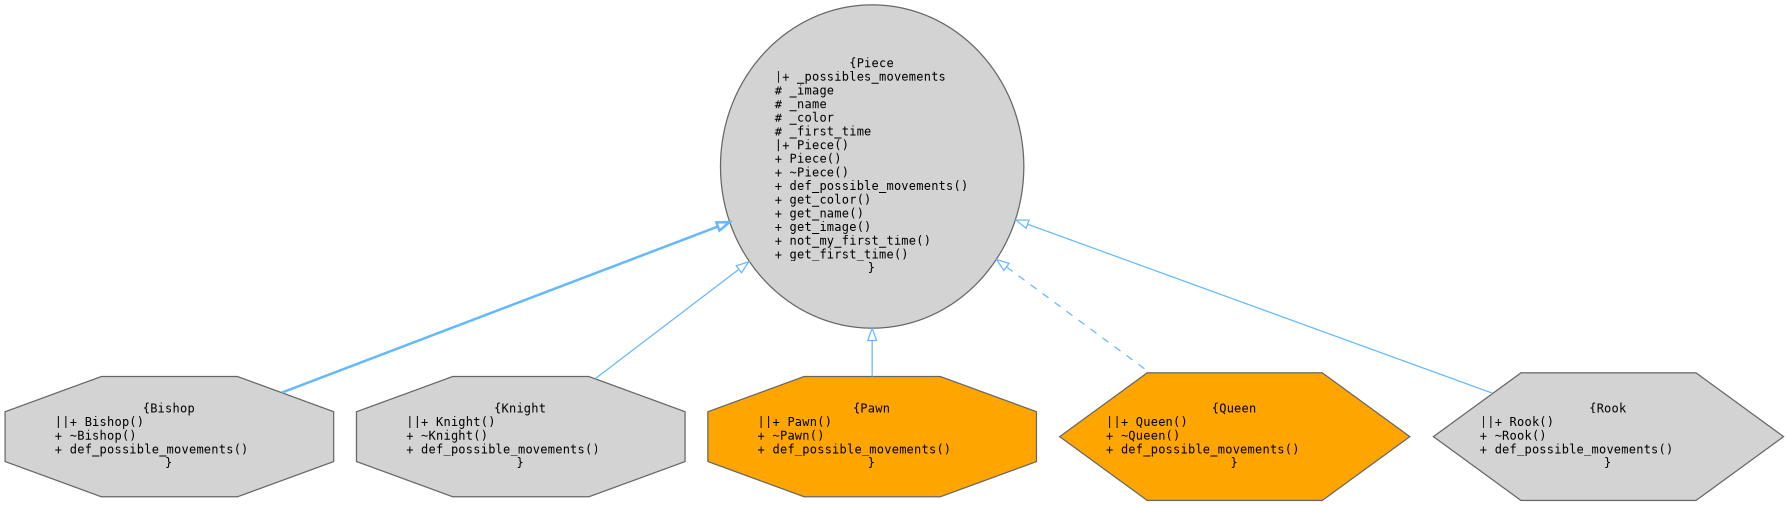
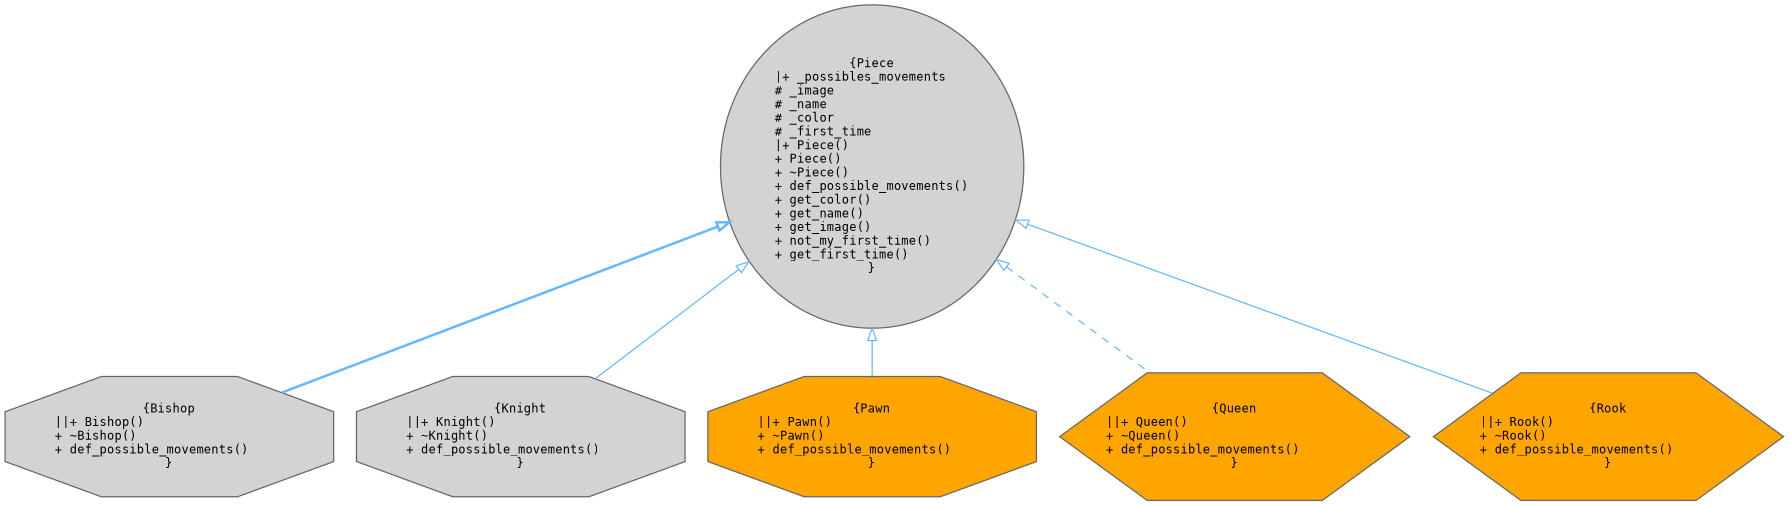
(1608, 437) -> (1608, 437)
